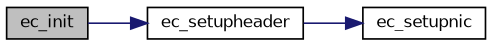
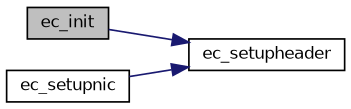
(325, 23) -> (150, 73)
